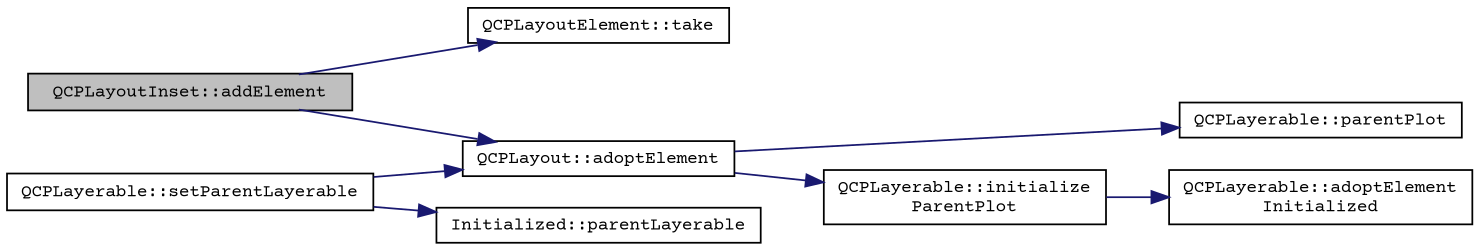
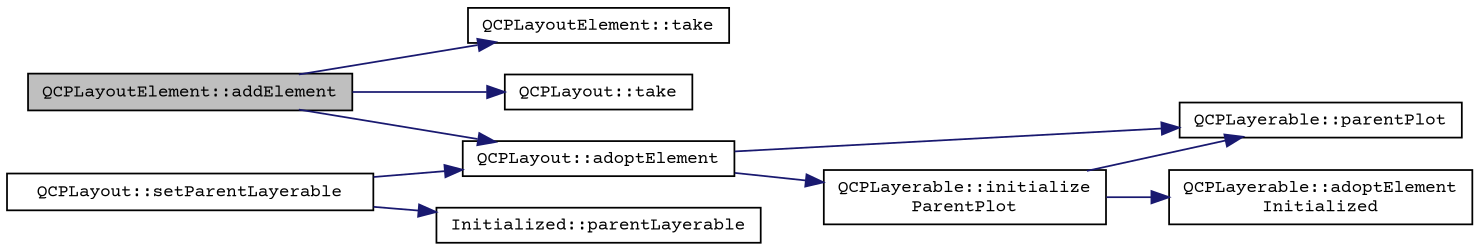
(190, 92) -> (190, 92)
none -> (599, 92)
none -> (1156, 156)
(190, 192) -> (190, 192)
